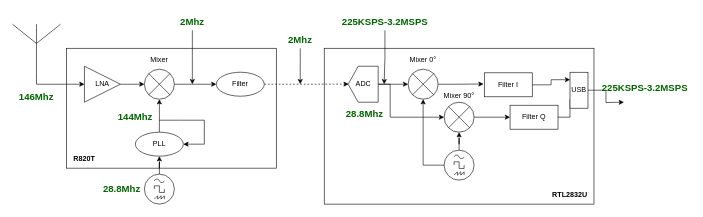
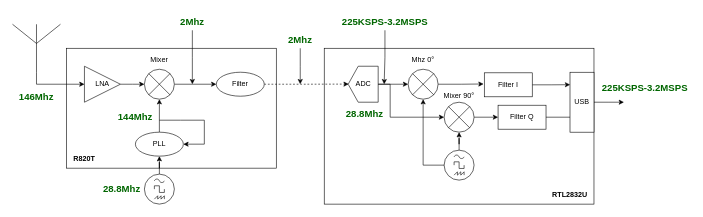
(423, 60) -> (423, 60)
(579, 90) -> (582, 102)
(534, 117) -> (522, 117)
